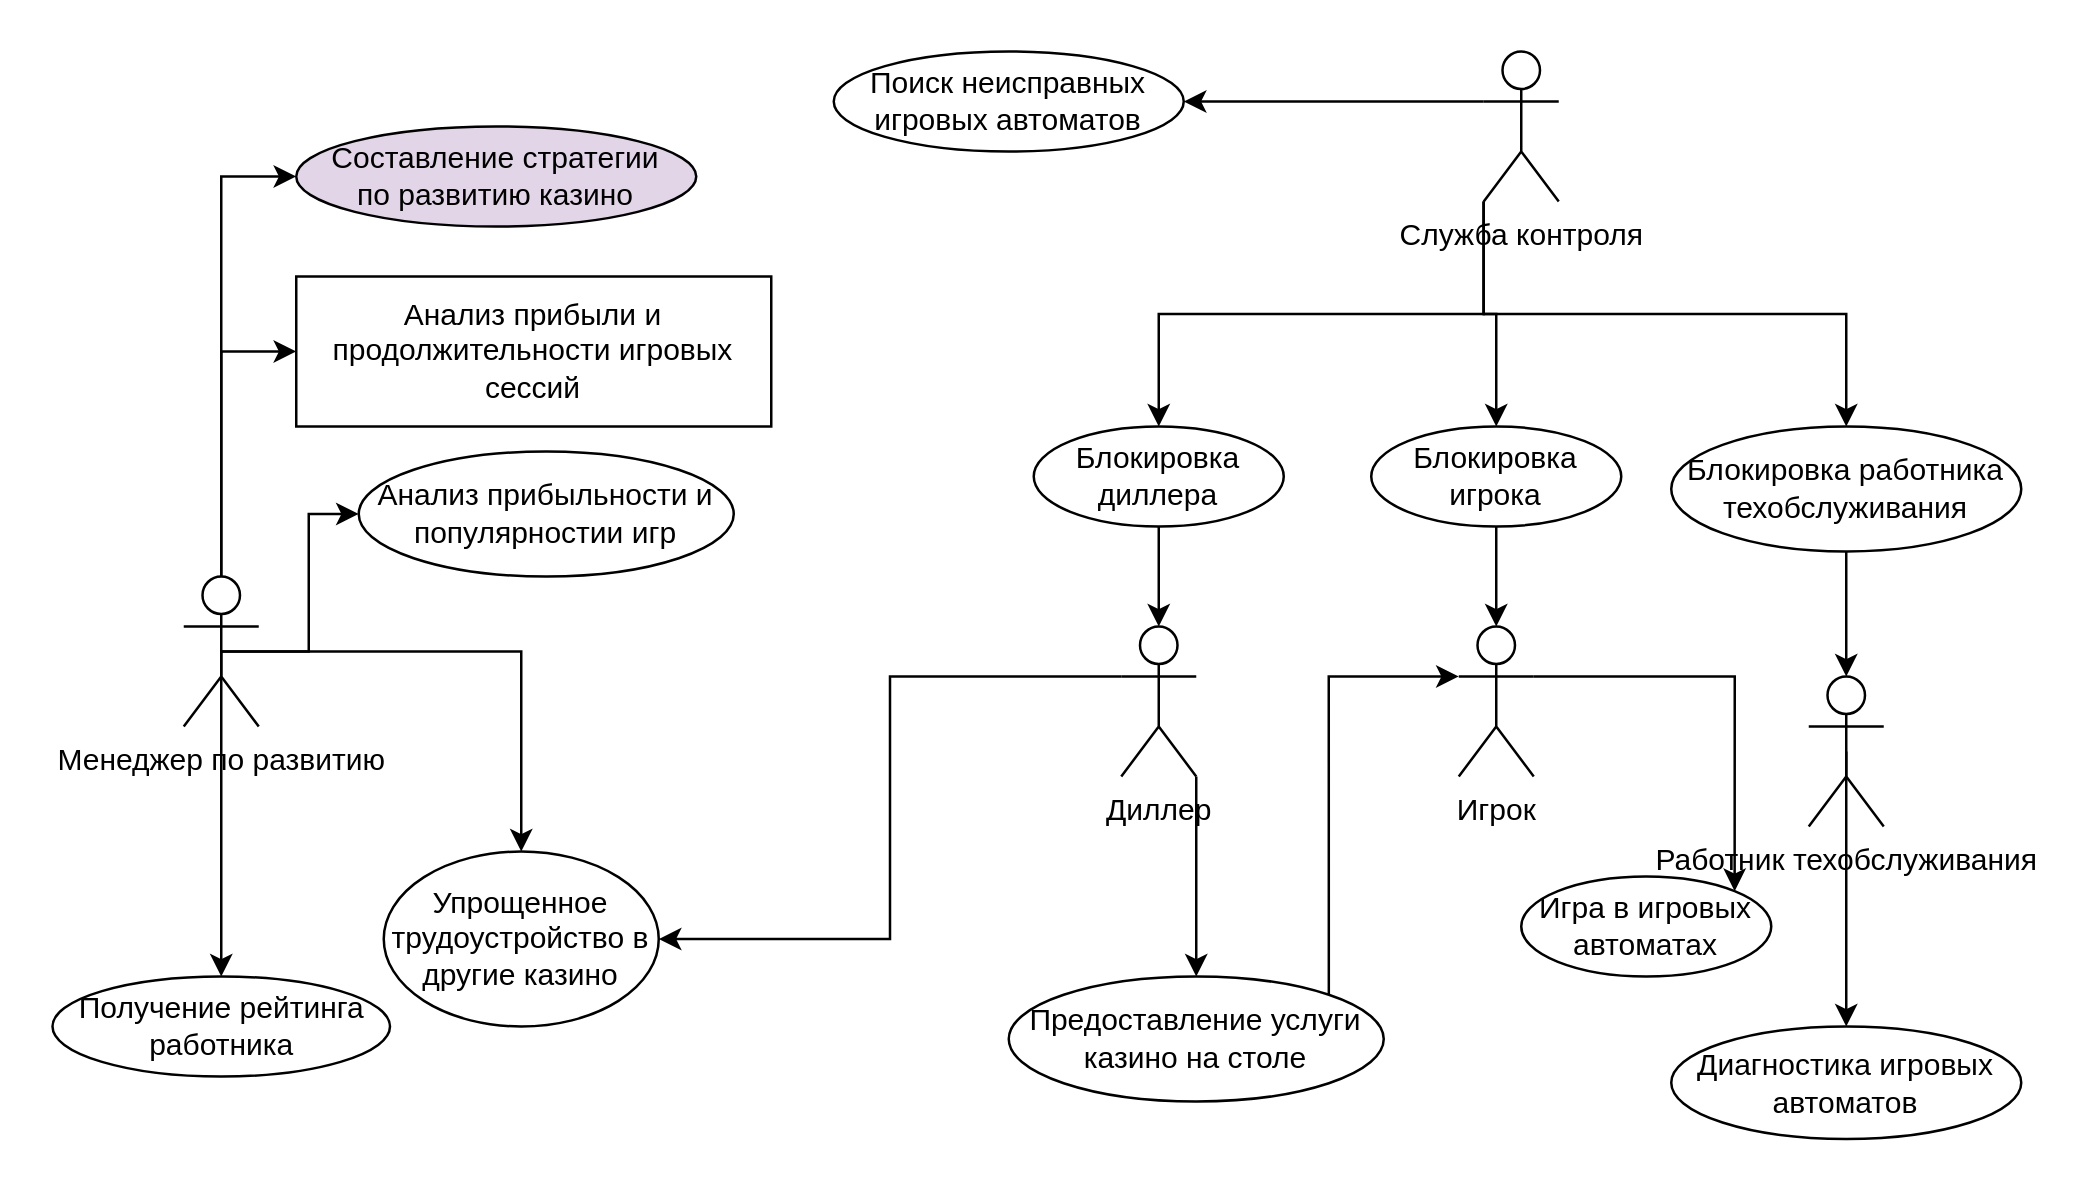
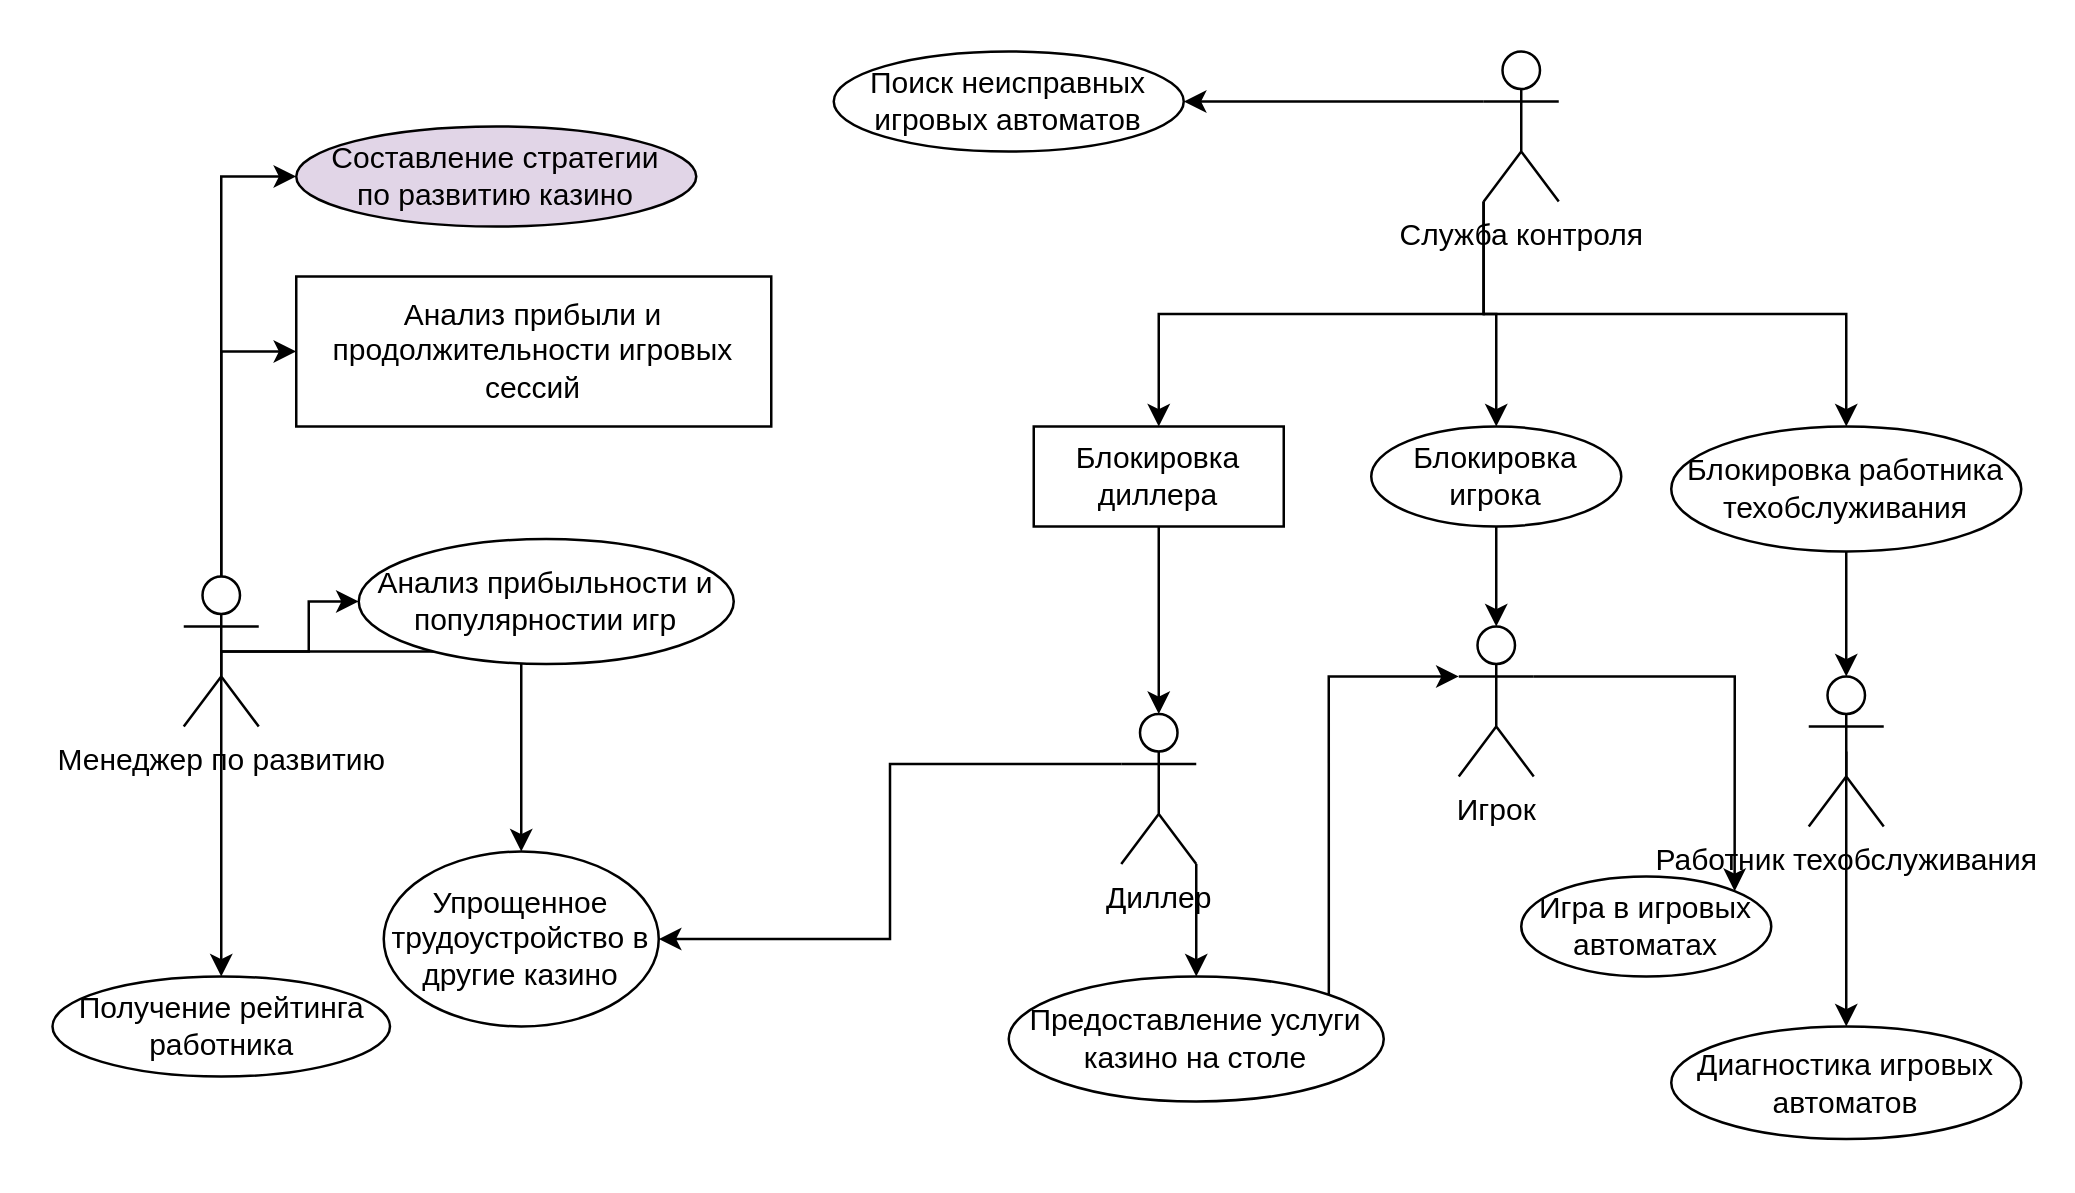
(1159, 476) -> (1159, 476)
(546, 514) -> (546, 601)
(1159, 701) -> (1159, 789)
